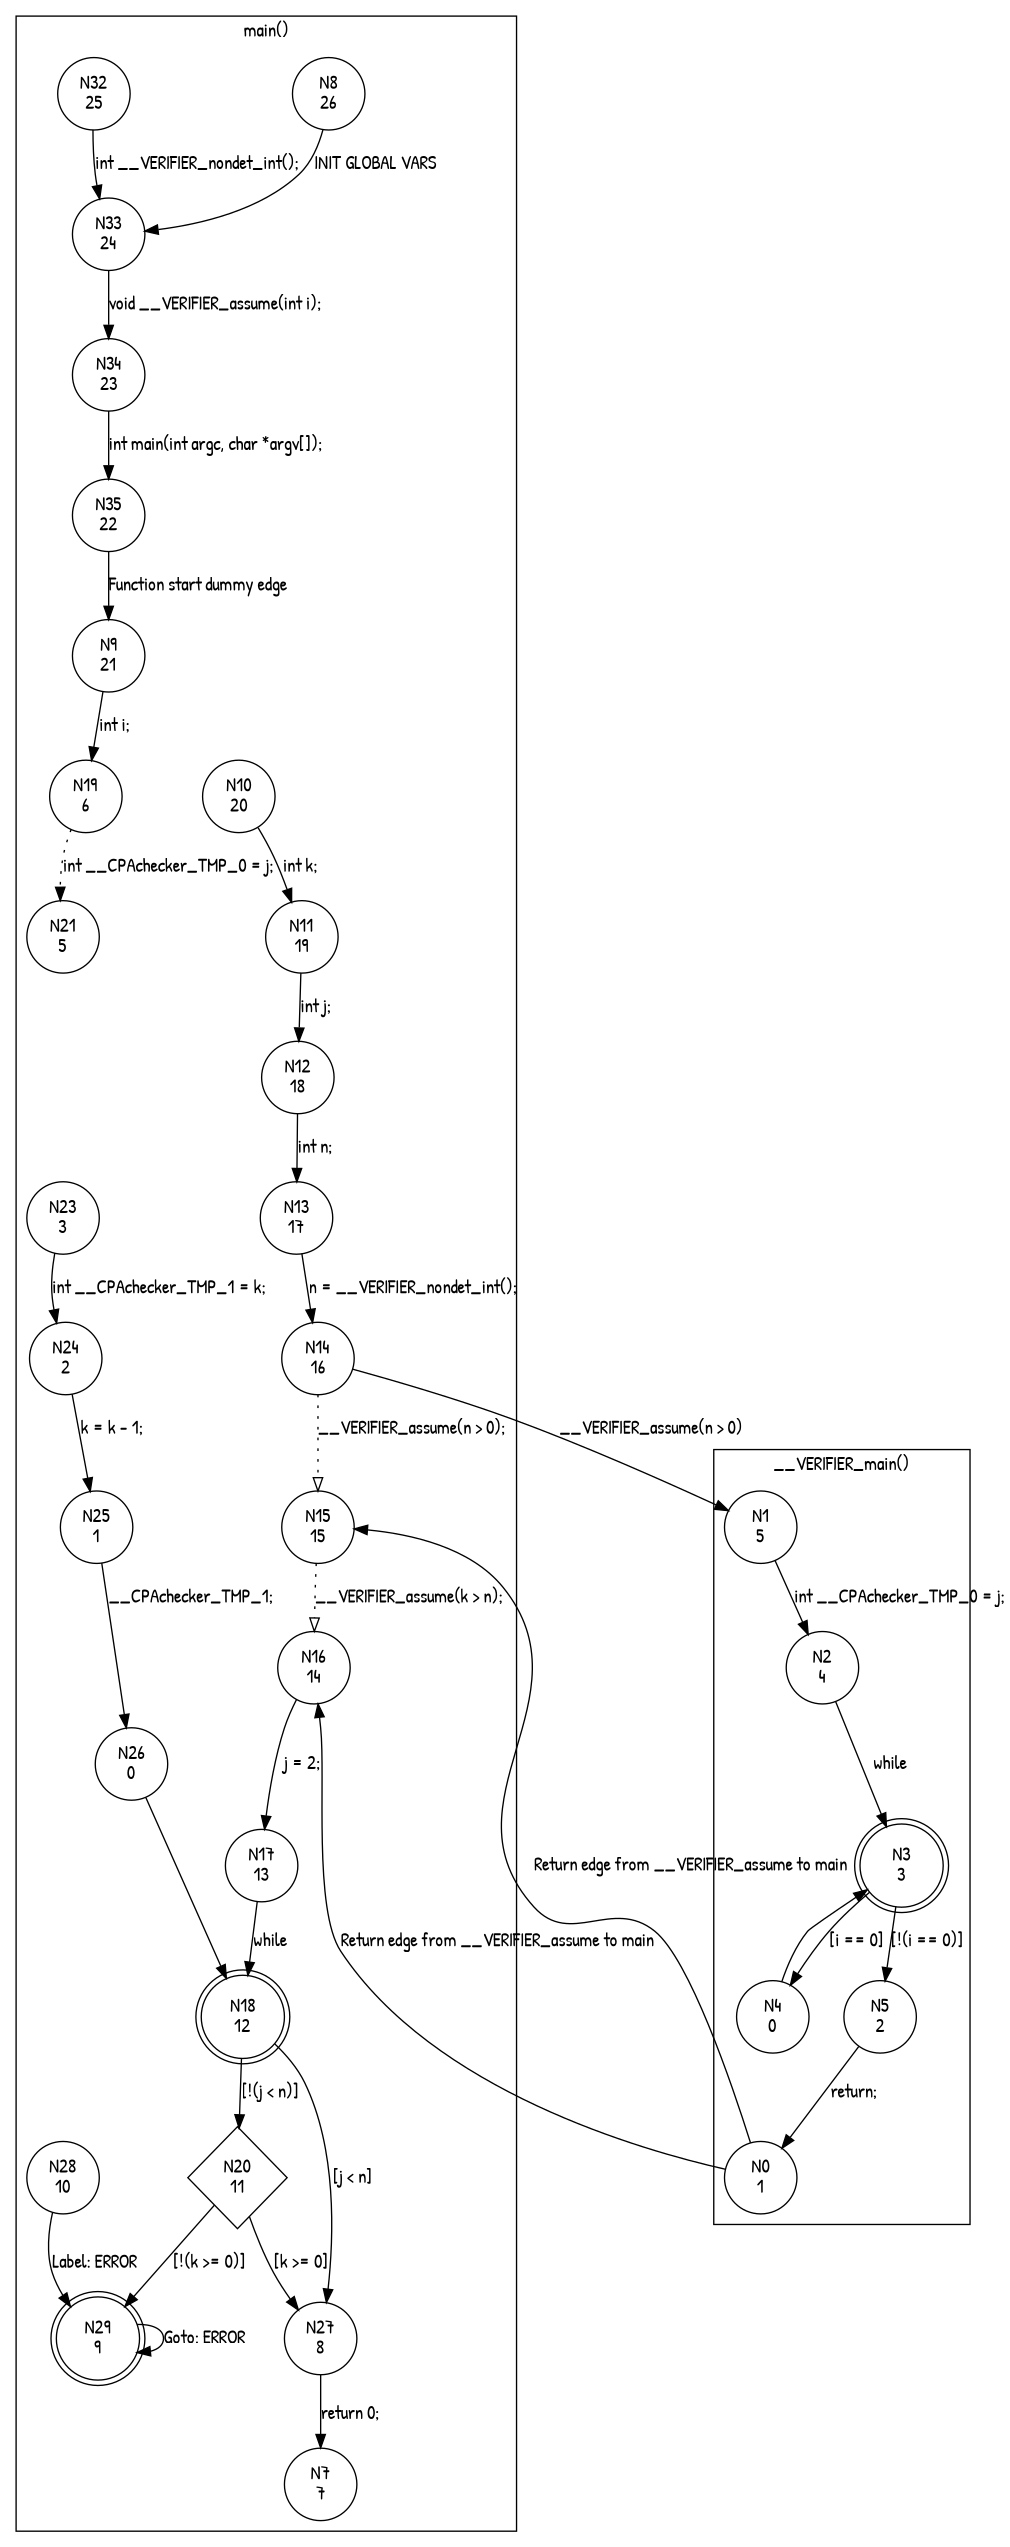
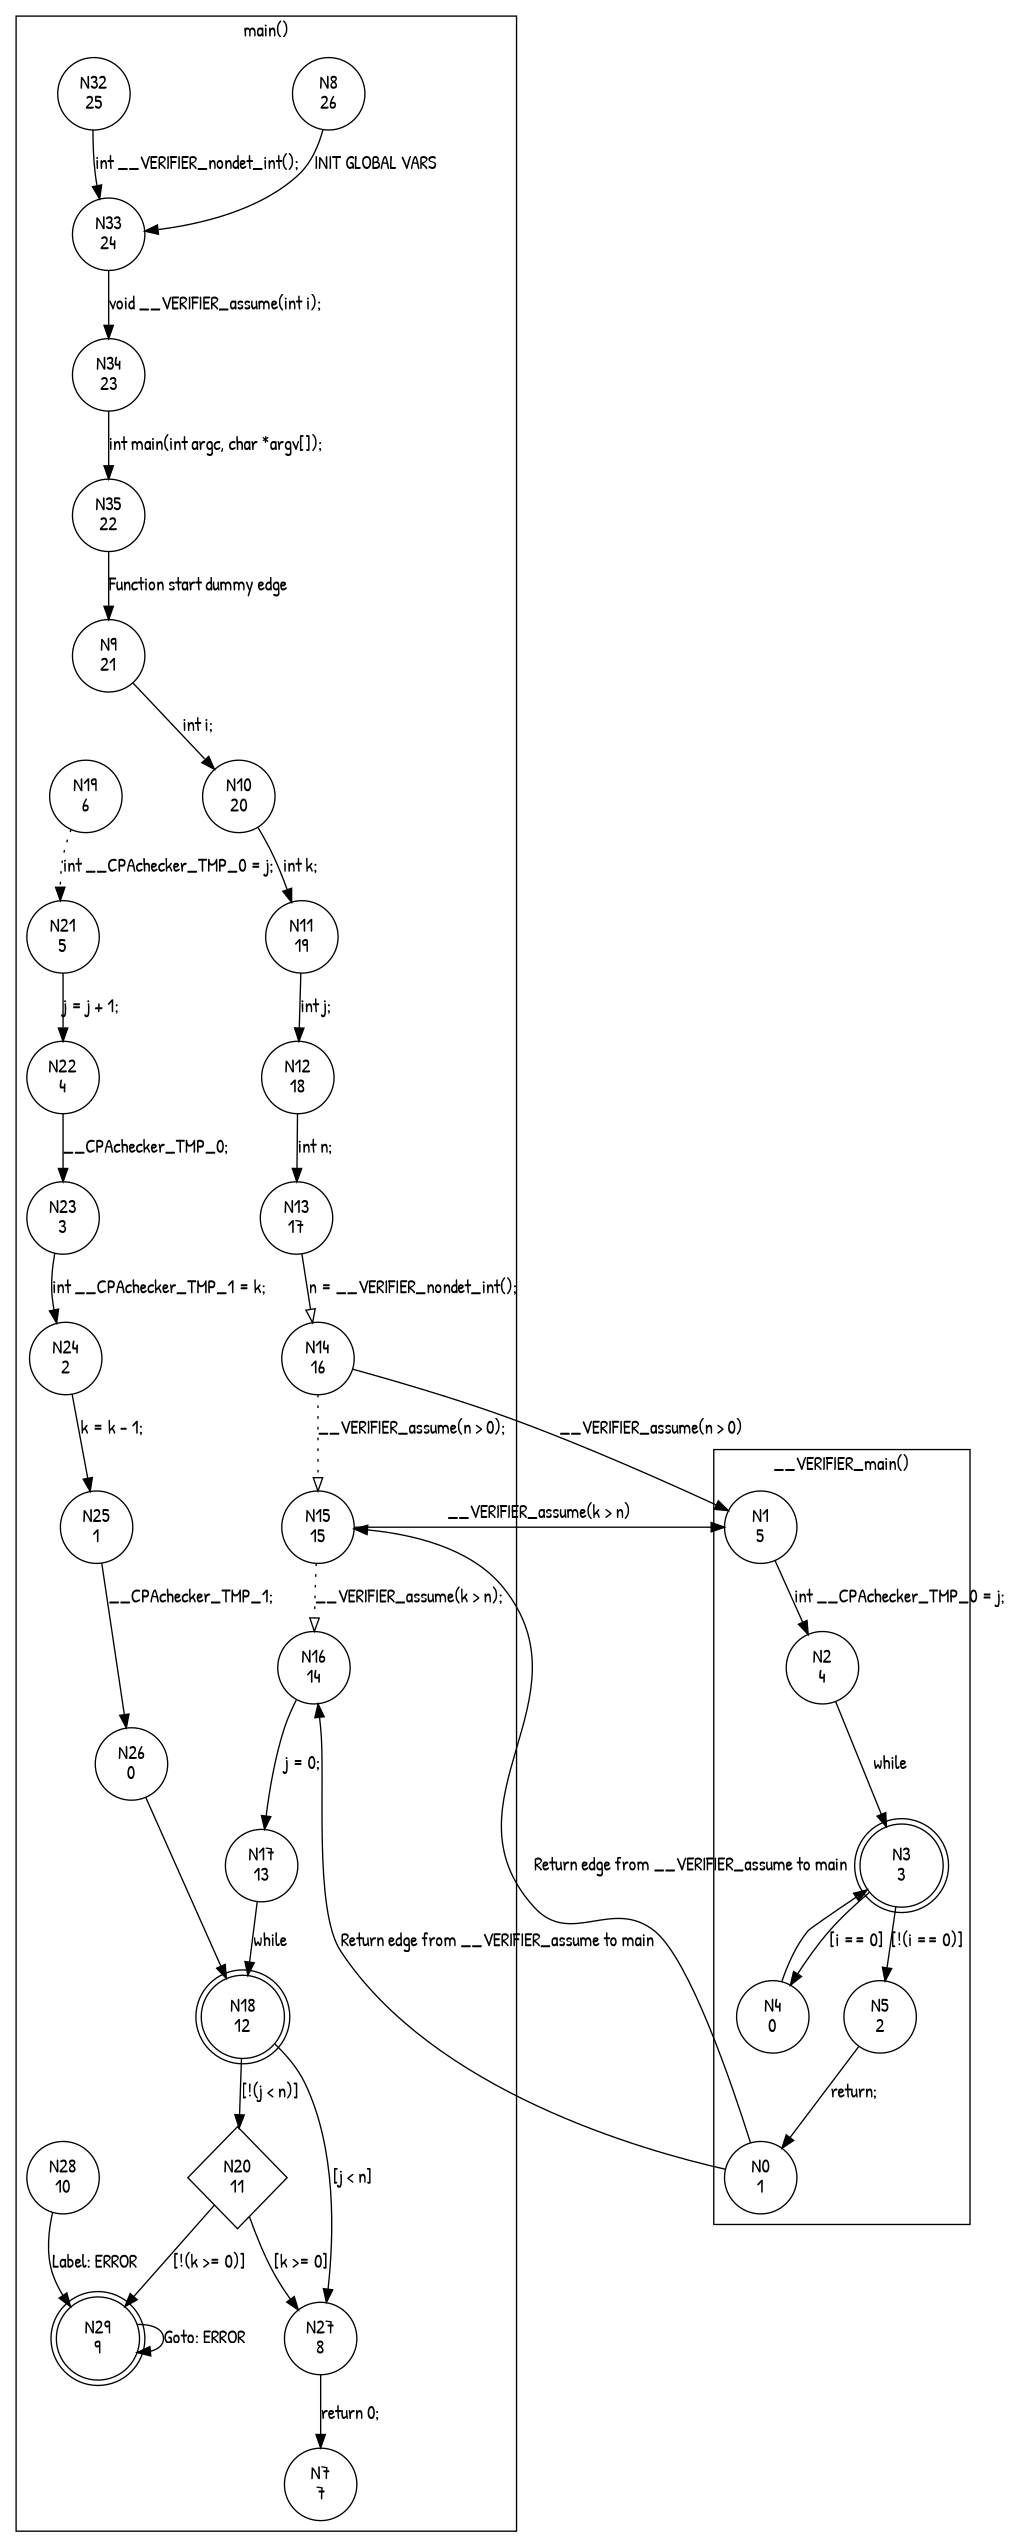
(98, 719) -> (169, 721)
none -> (63, 1077)
(306, 1281) -> (306, 1281)
none -> (533, 1527)
(303, 1764) -> (303, 1764)
